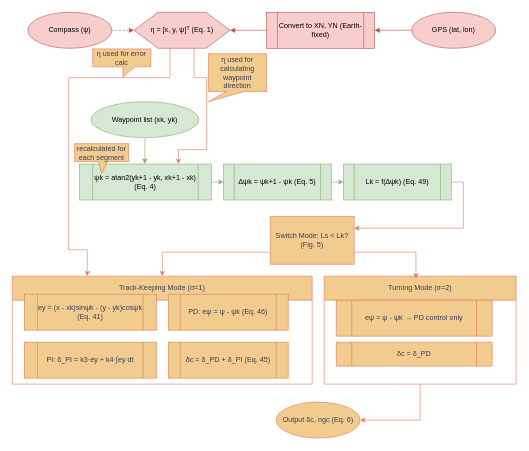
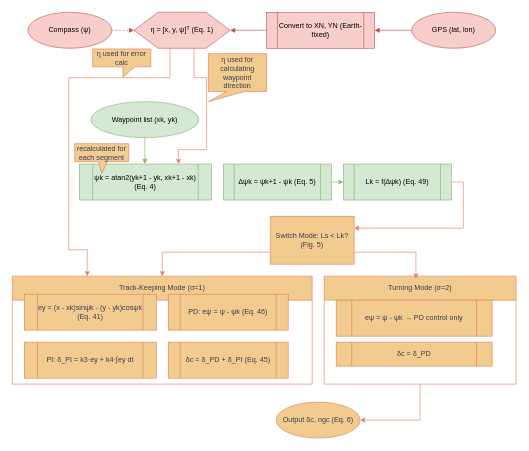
(218, 182) -> none
